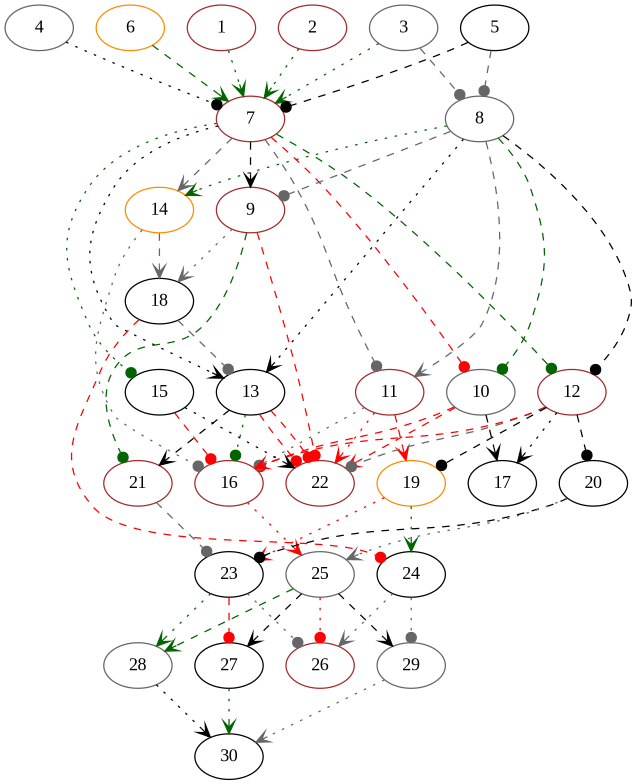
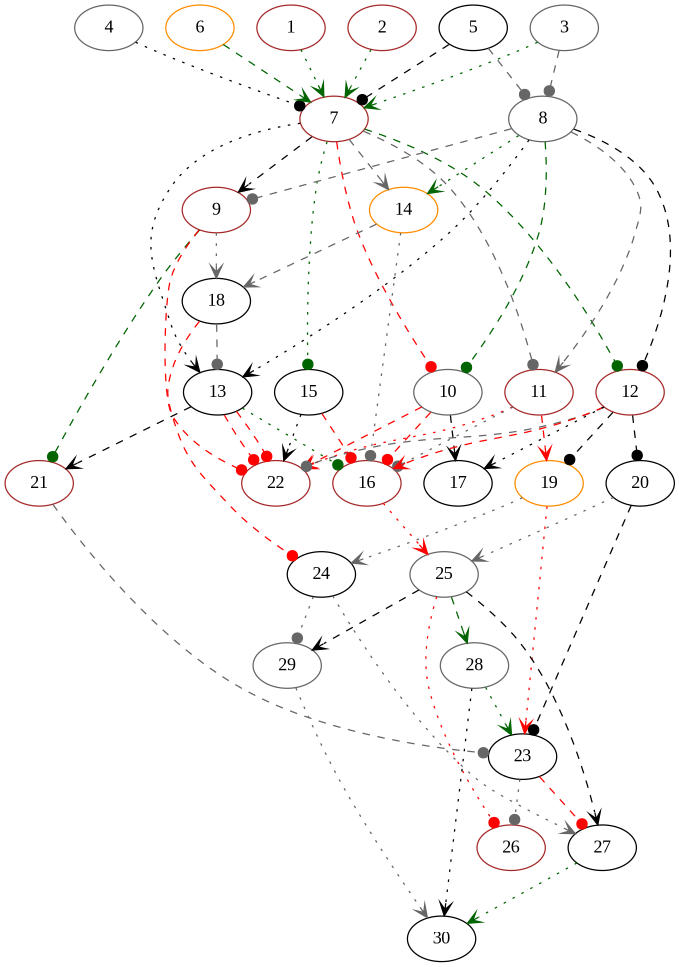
(411, 521) -> (444, 530)
(371, 614) -> (429, 732)
(188, 615) -> (495, 705)
